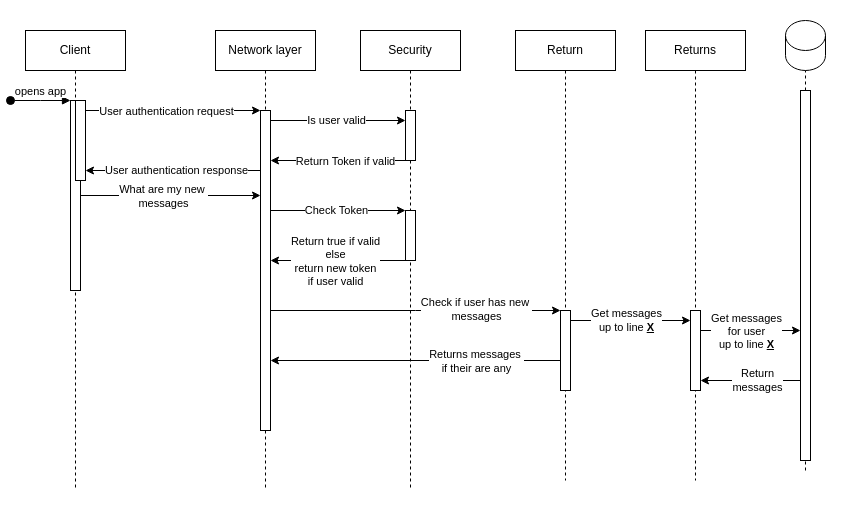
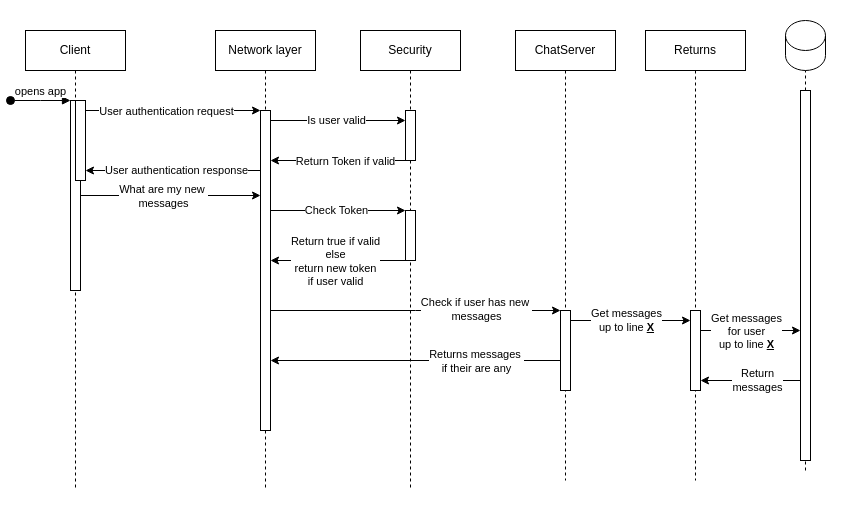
(566, 51) -> (566, 51)
